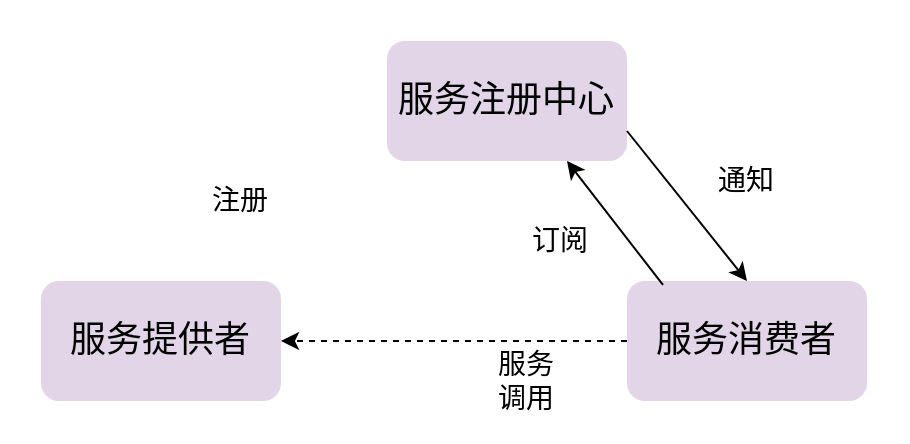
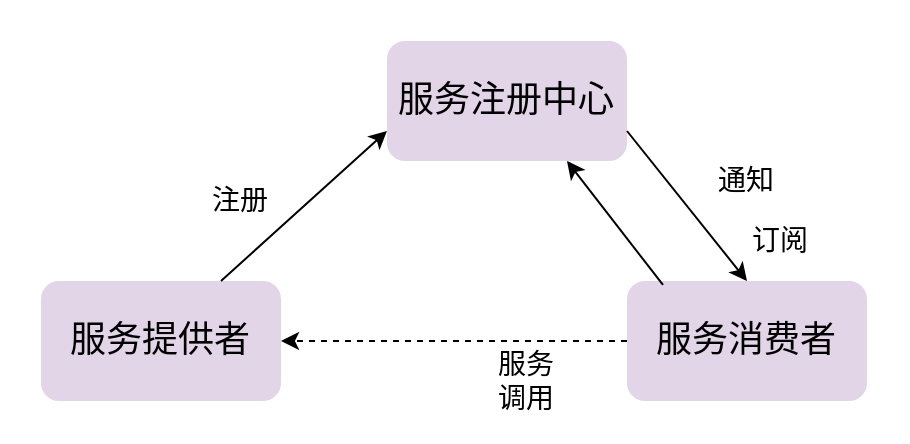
none -> (299, 211)
(561, 241) -> (781, 241)
